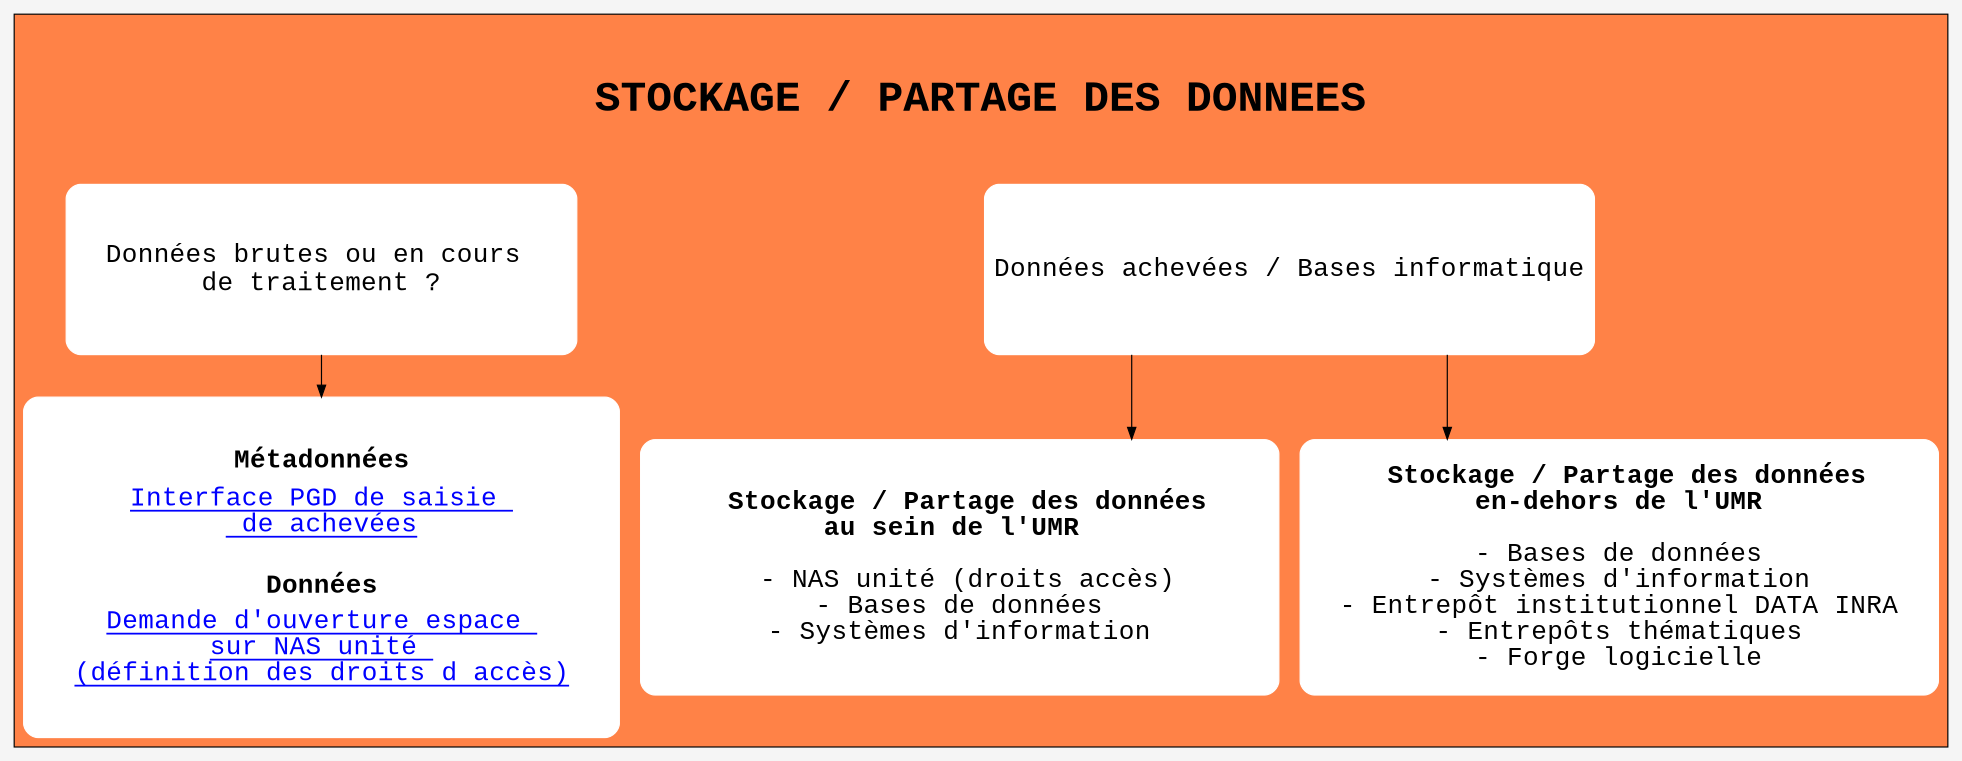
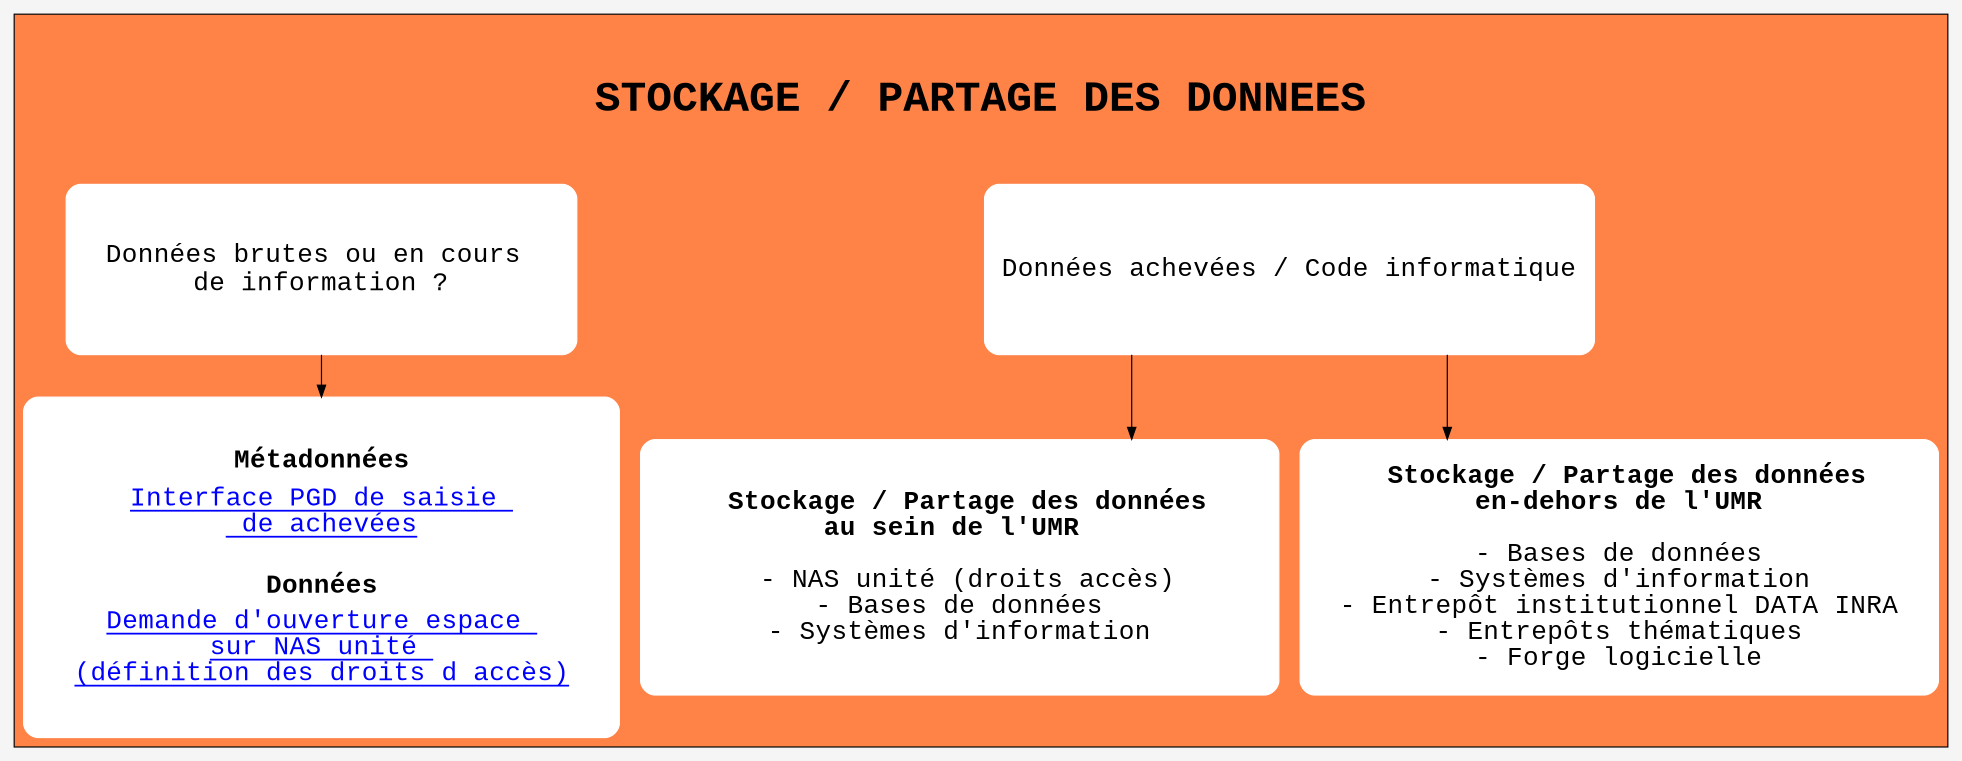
(321, 269) -> (321, 269)
(1290, 269) -> (1290, 269)
